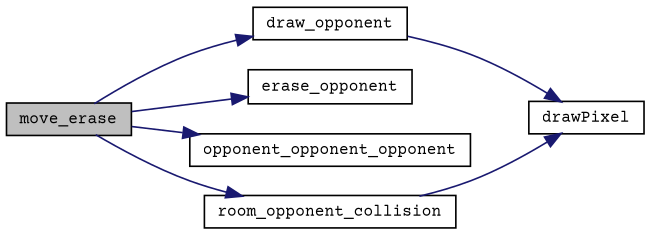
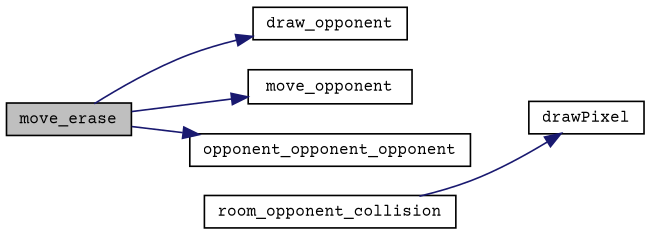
(480, 58) -> none
(330, 87) -> (330, 87)
(159, 168) -> none
